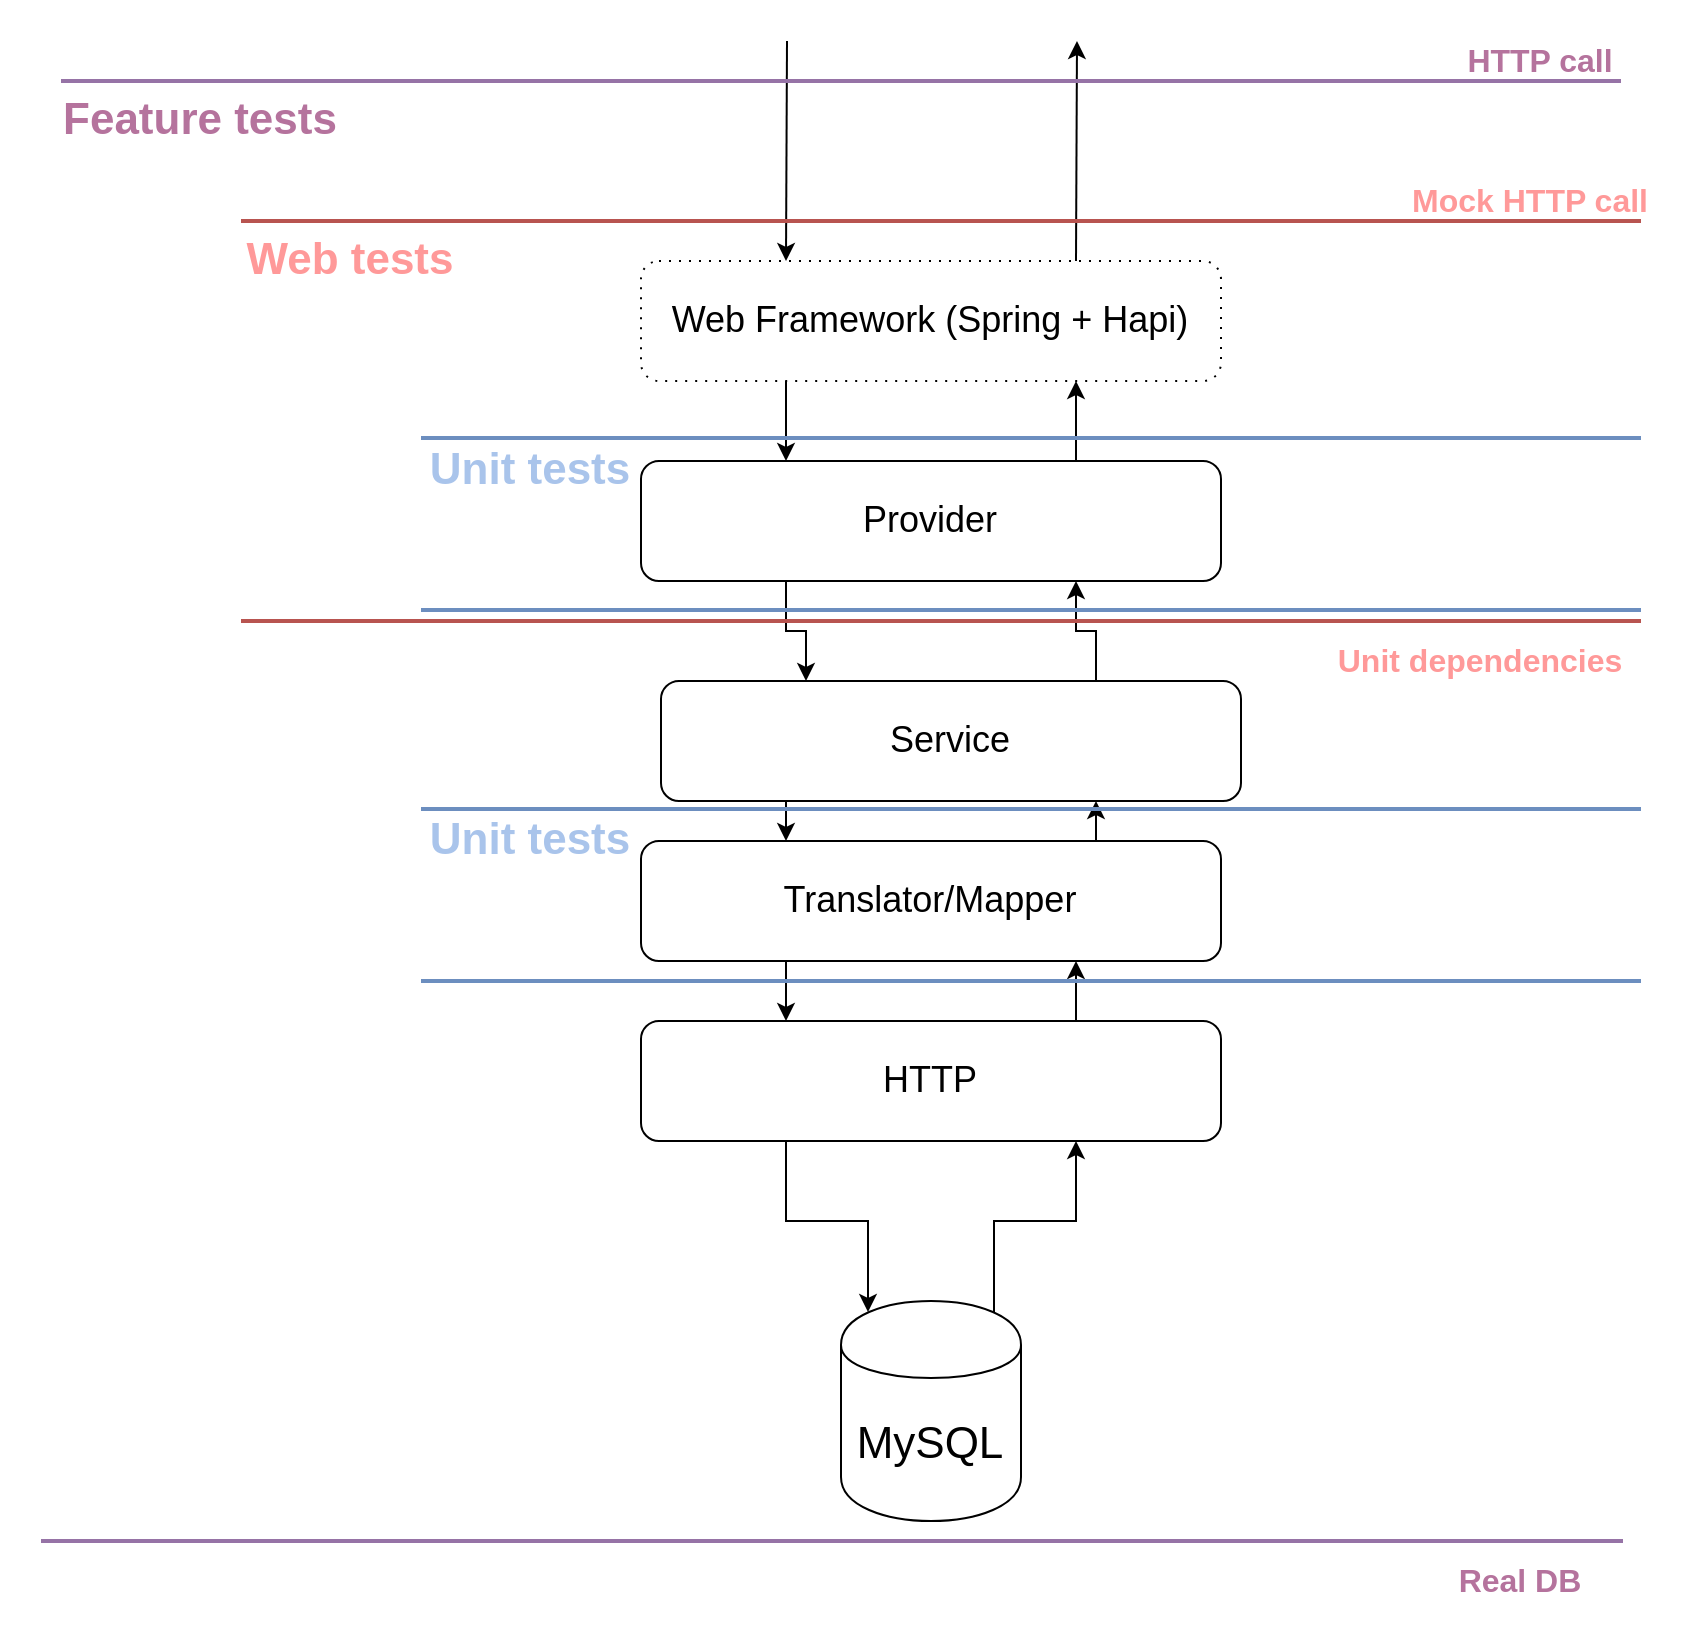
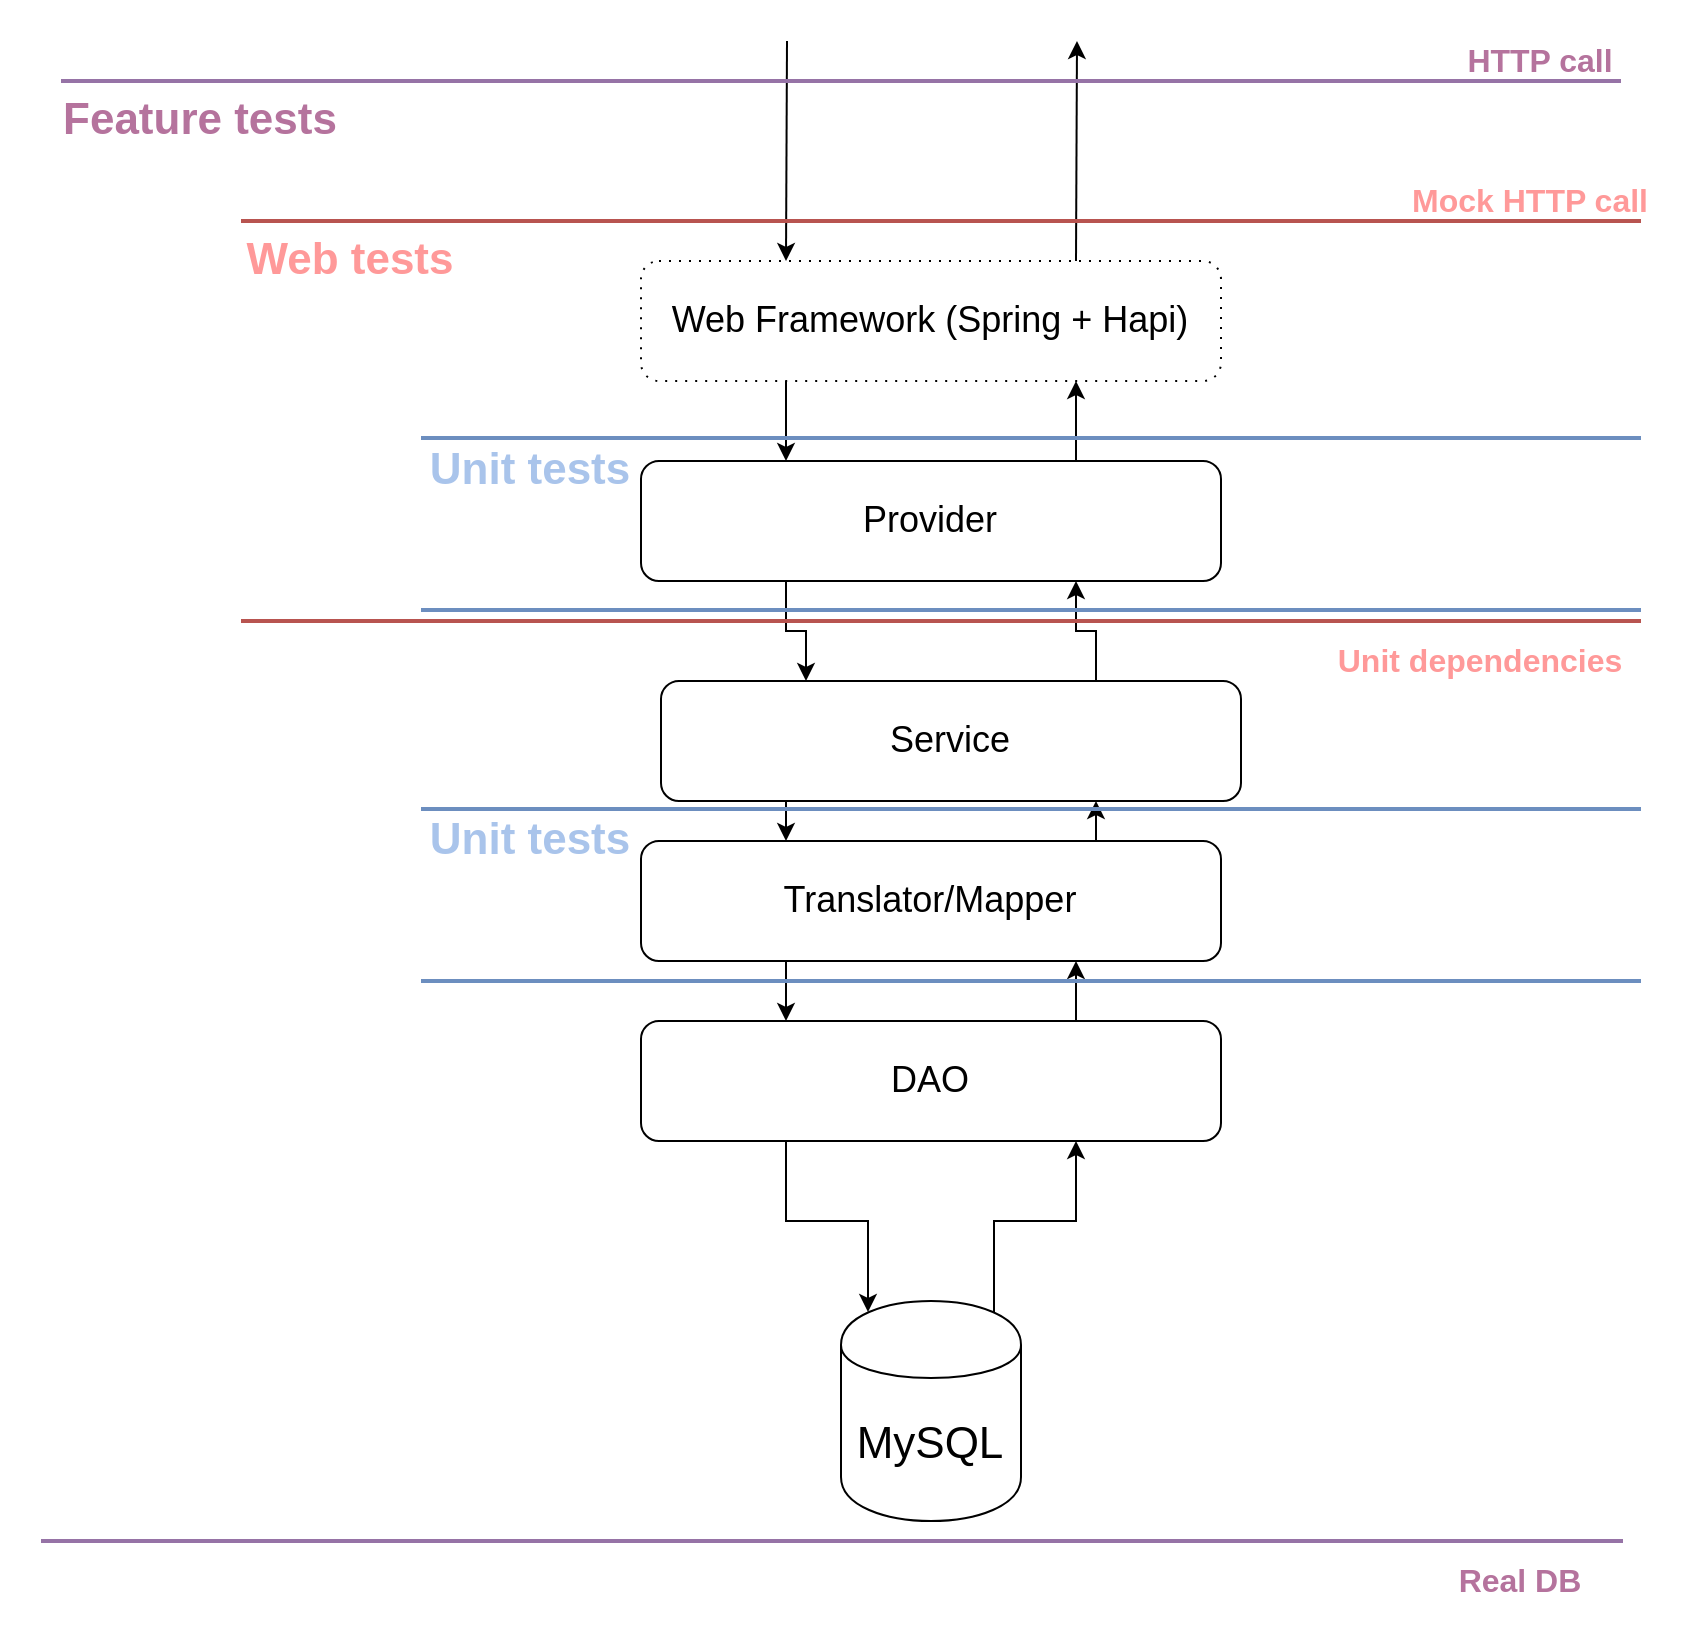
(931, 1081) -> (931, 1081)
